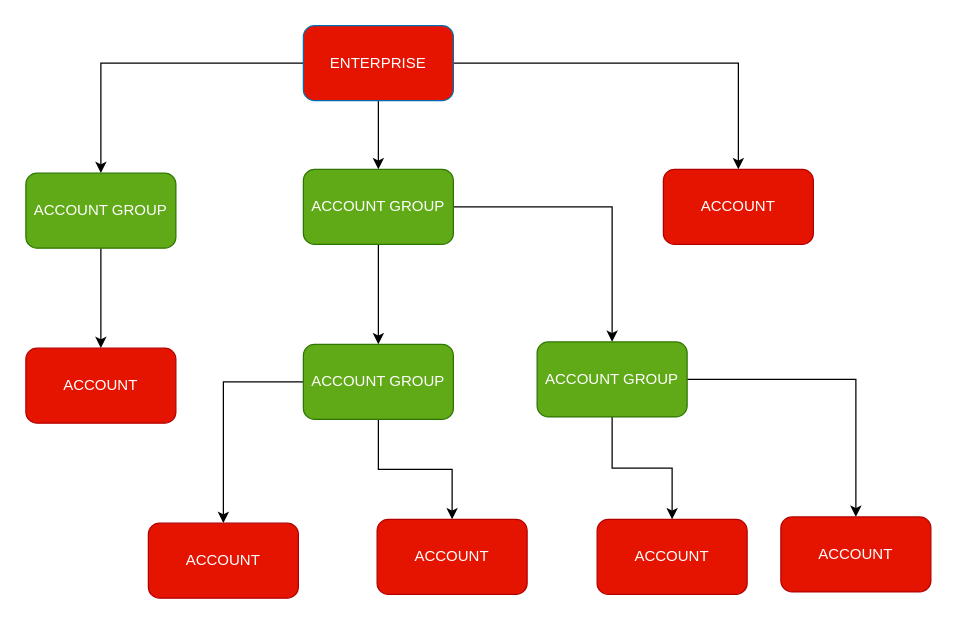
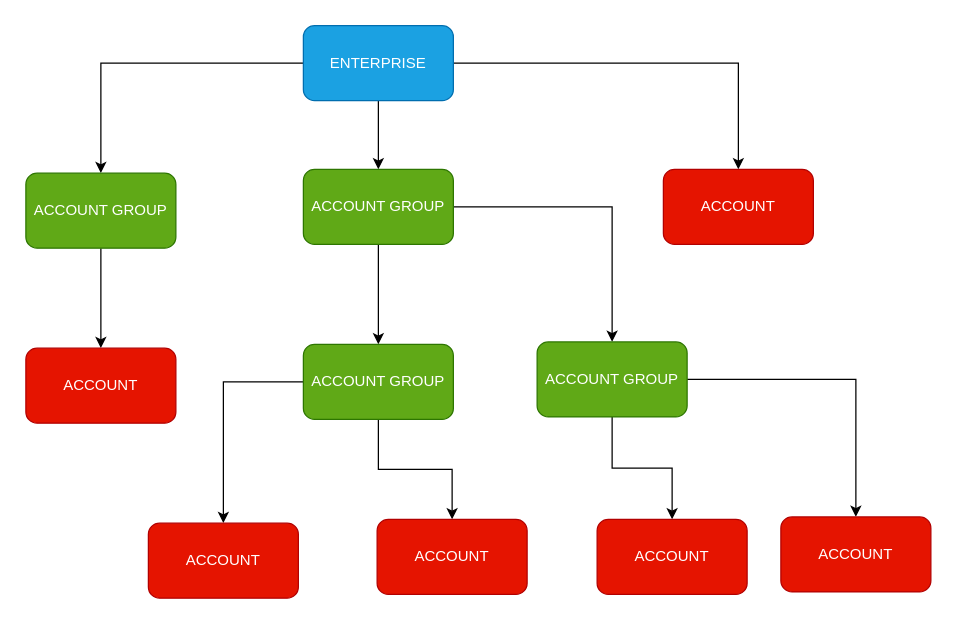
(378, 63) -> (378, 63)
